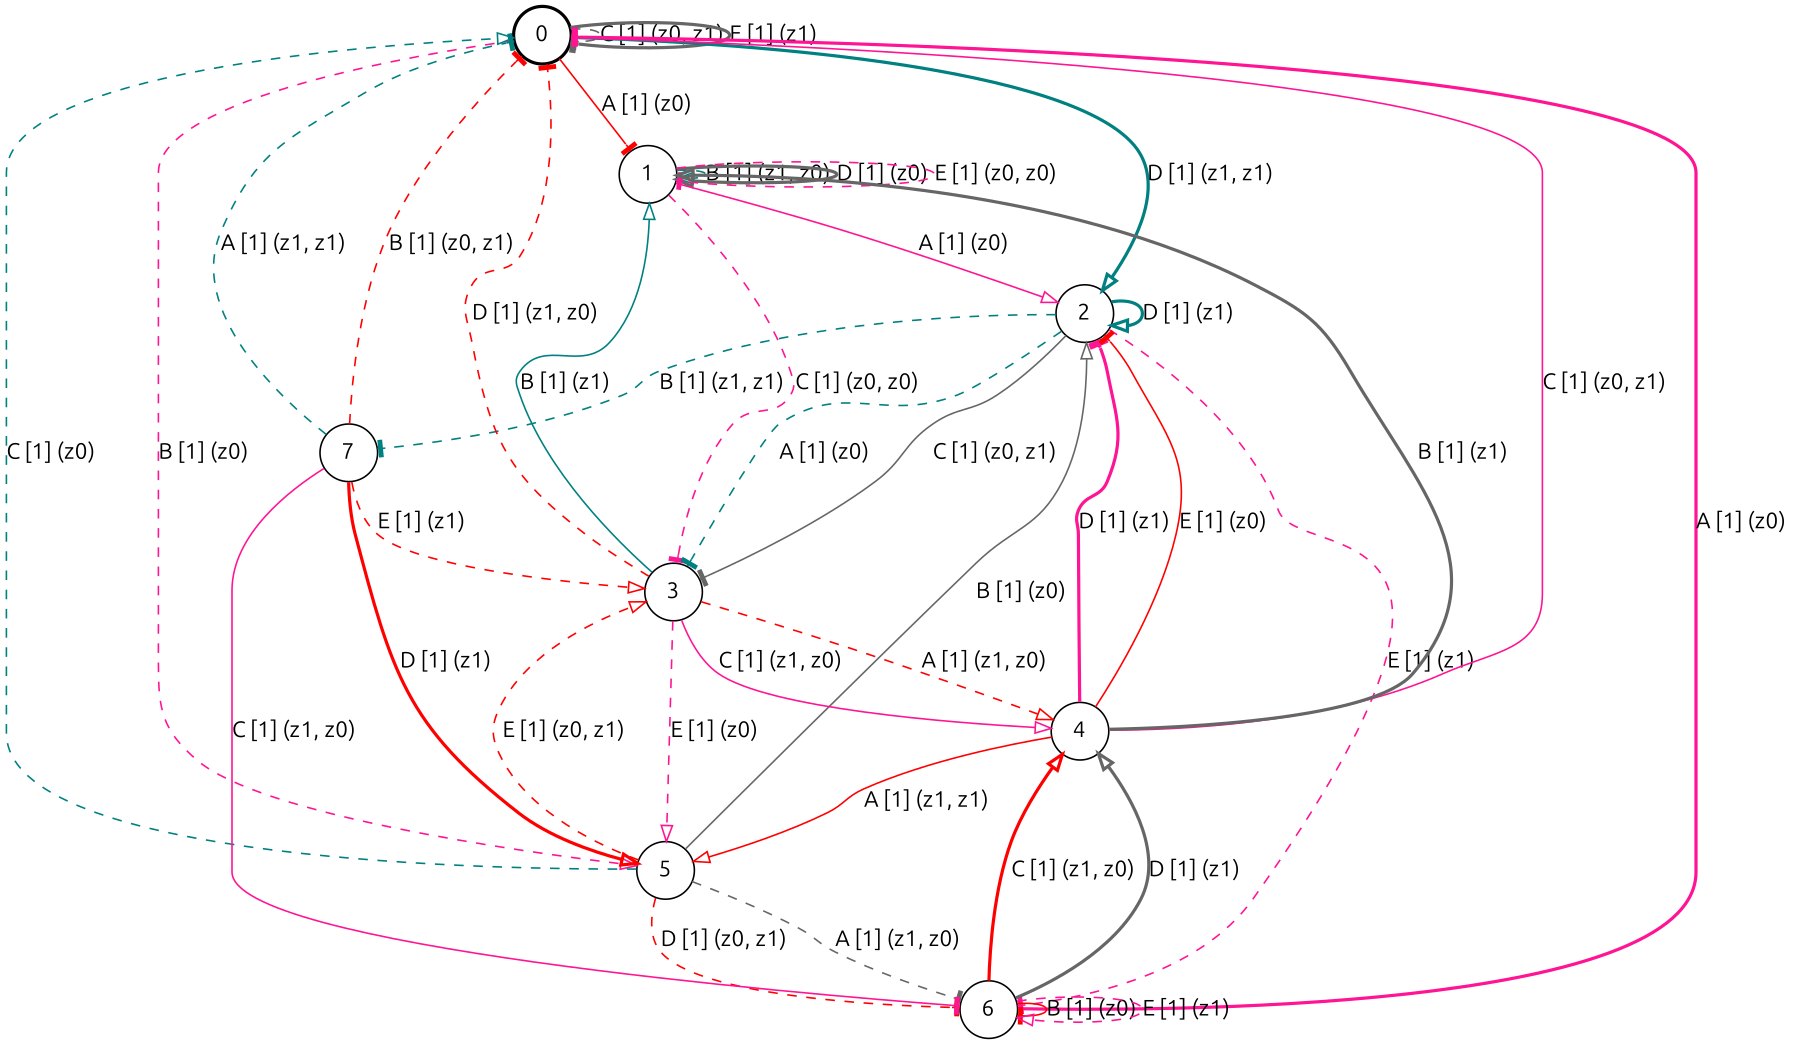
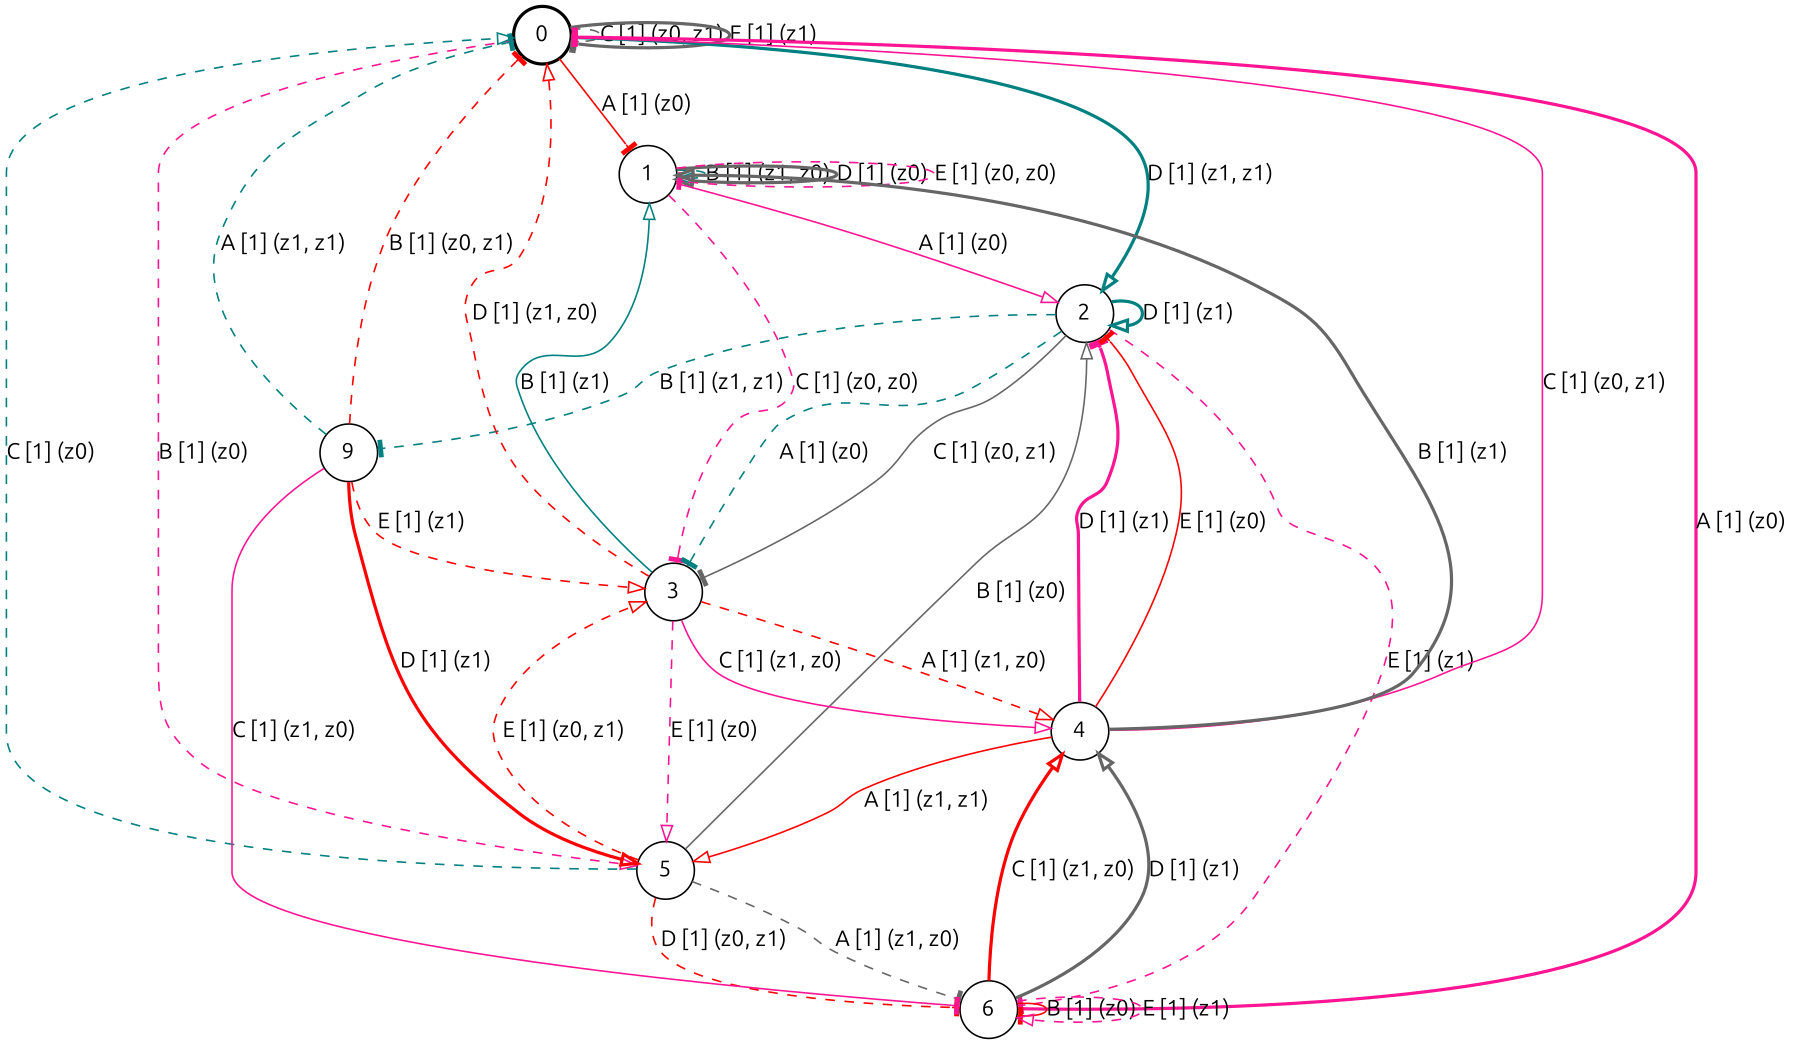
(472, 342) -> (473, 346)
(349, 453) -> (349, 453)
